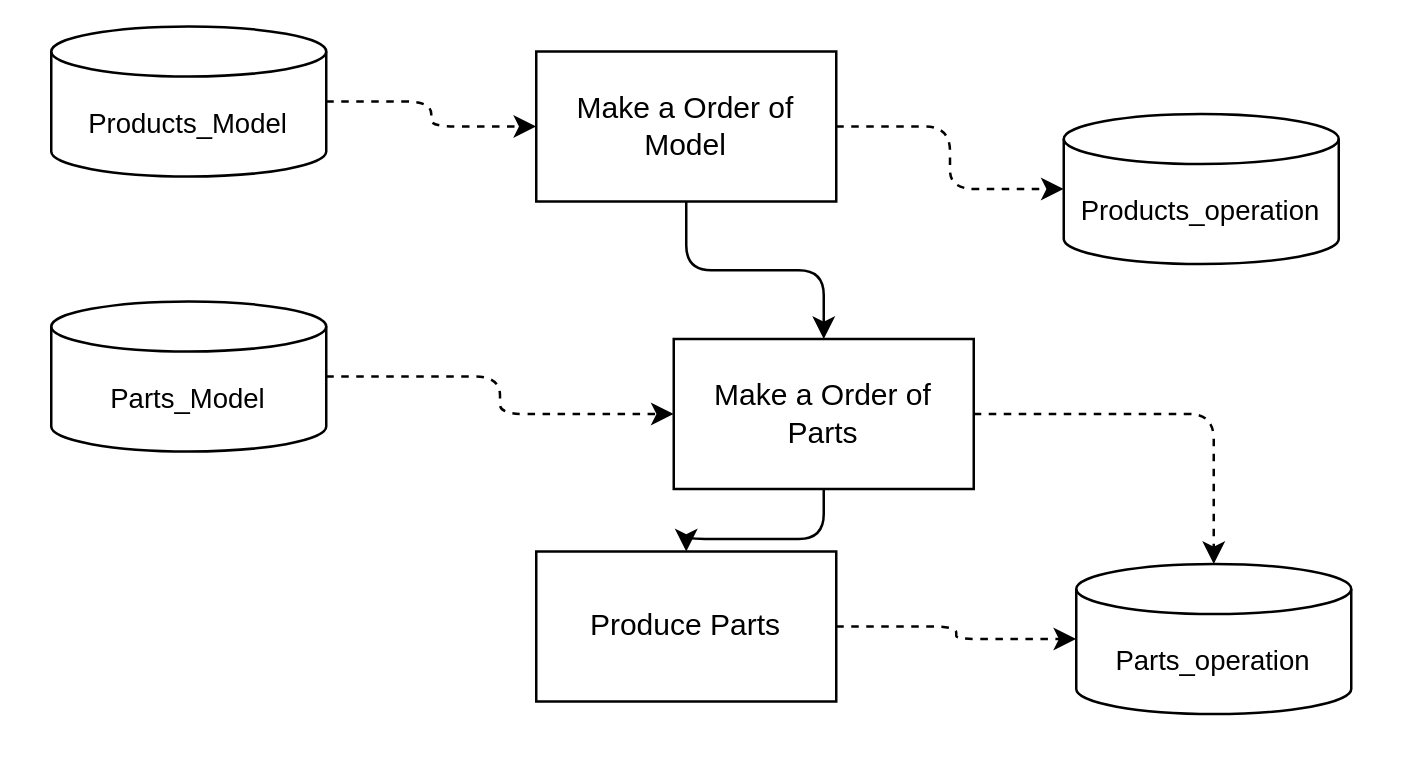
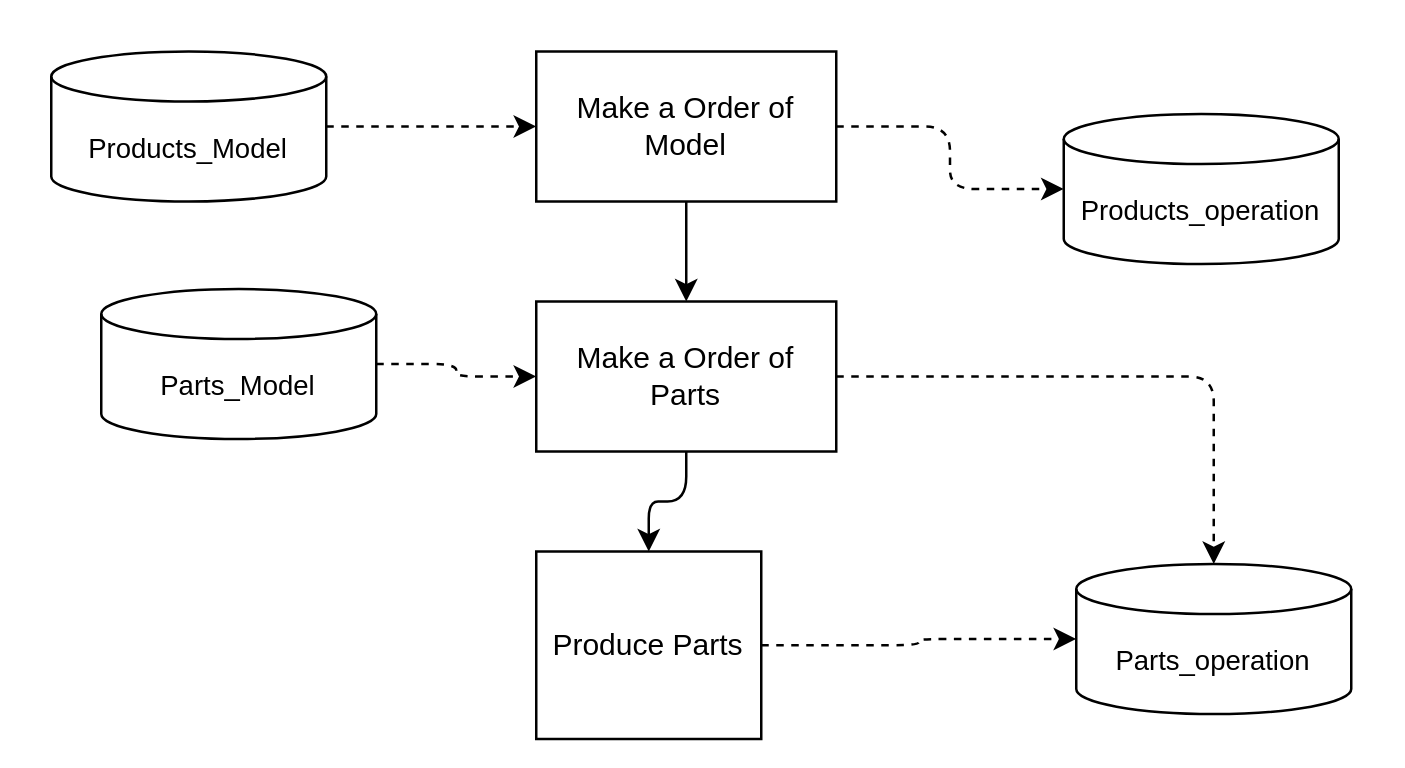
(189, 101) -> (189, 126)
(189, 376) -> (239, 364)
(824, 414) -> (686, 376)
(686, 626) -> (649, 645)
